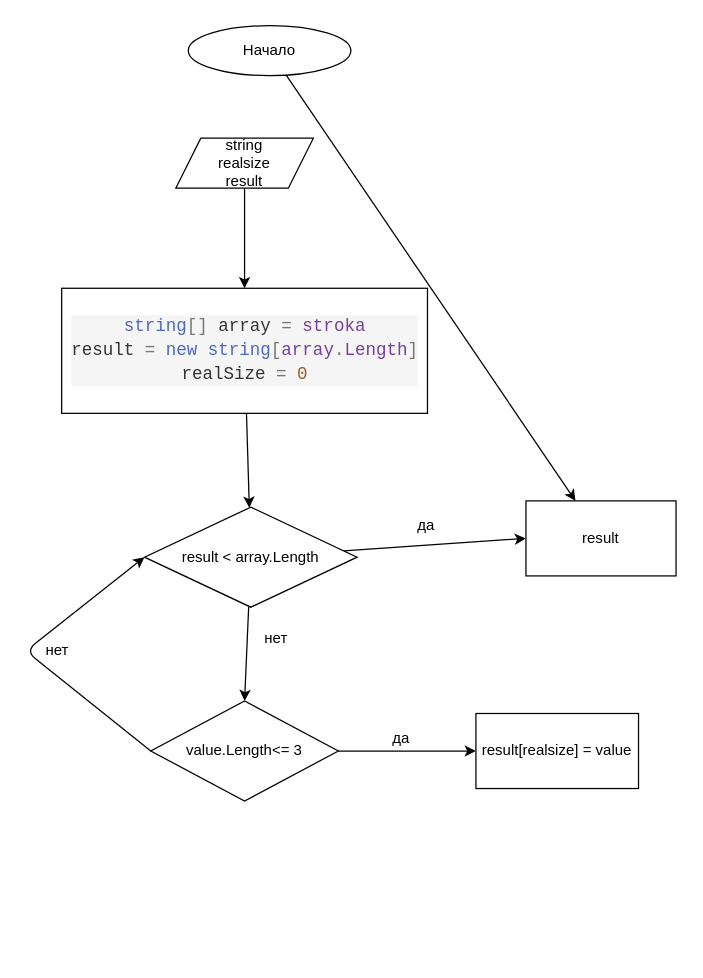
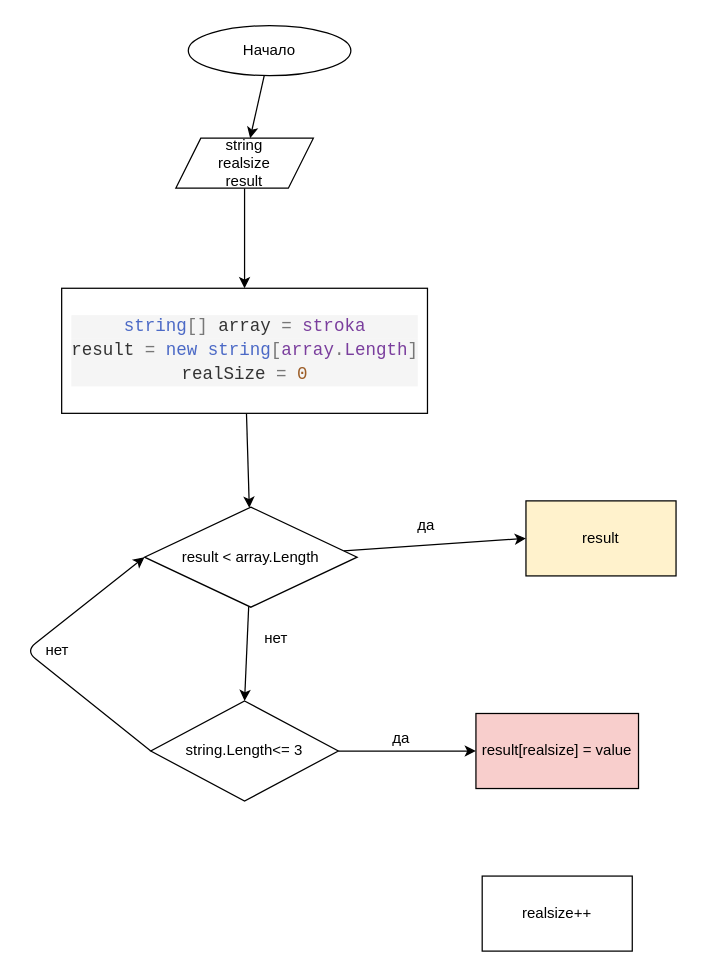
(428, 285) -> (258, 103)
(601, 538) -> (601, 538)
(244, 751) -> (244, 751)
(557, 751) -> (557, 751)
none -> (557, 913)
